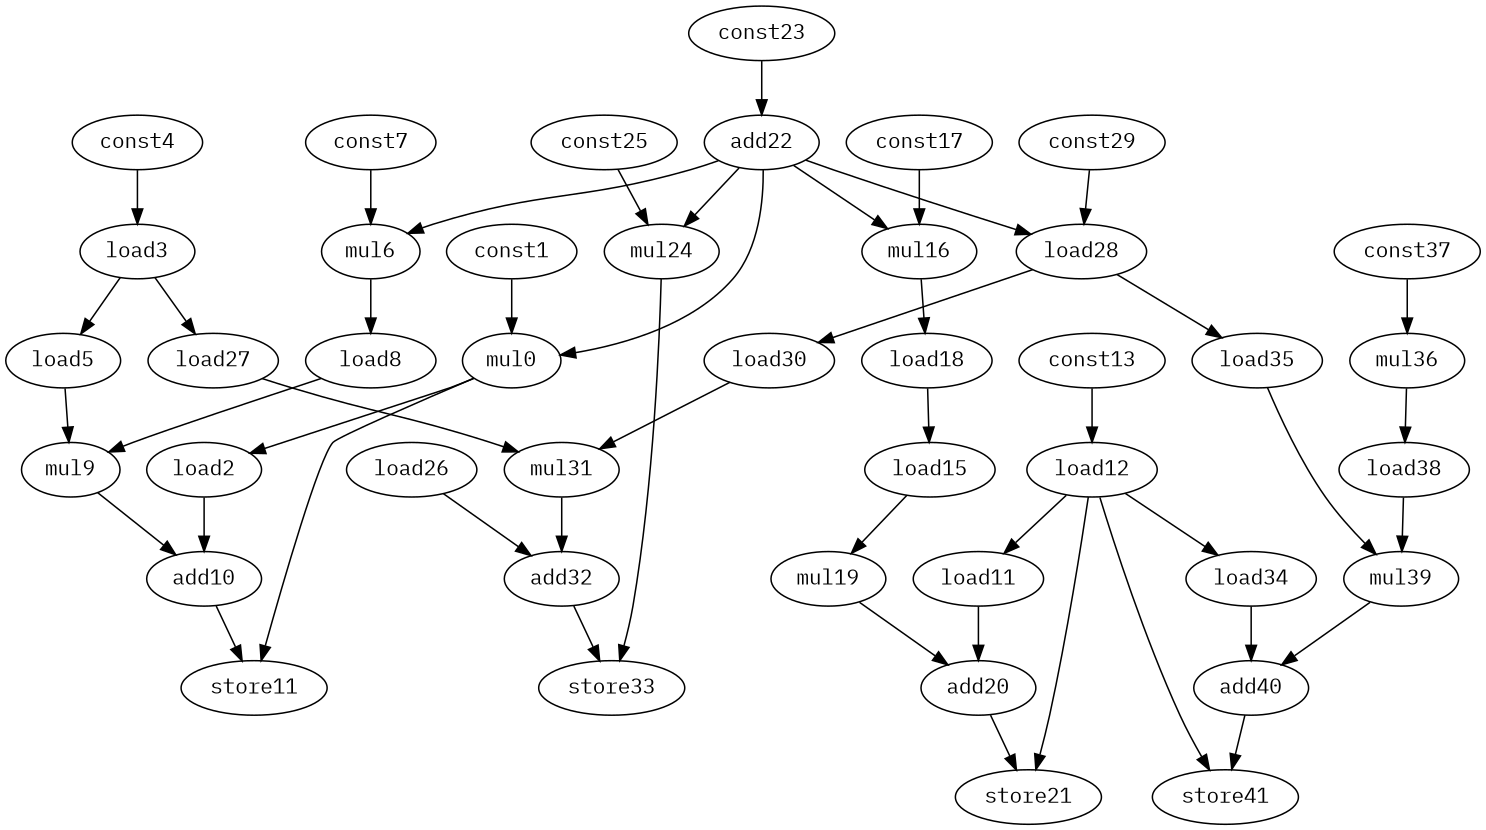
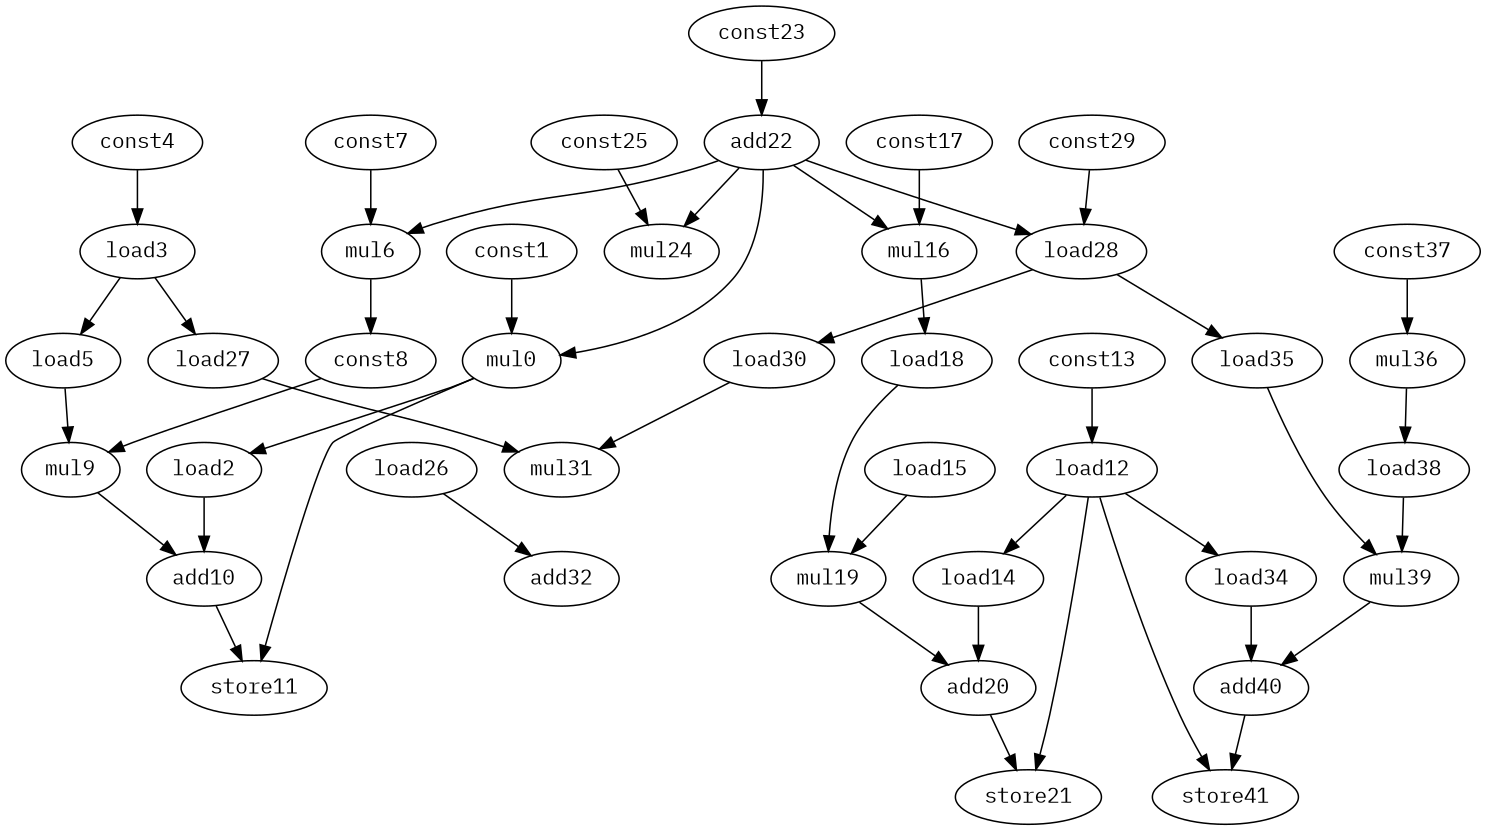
(371, 361) -> (371, 361)
(928, 408) -> (847, 453)
(562, 517) -> none
(978, 579) -> (978, 579)
(612, 688) -> none
